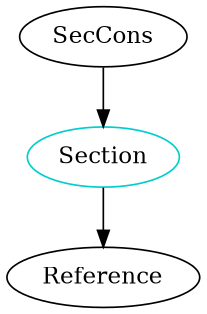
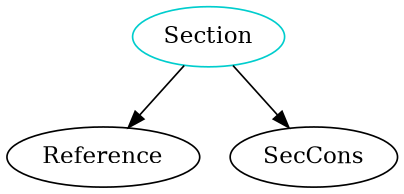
(103, 89) -> (255, 90)
